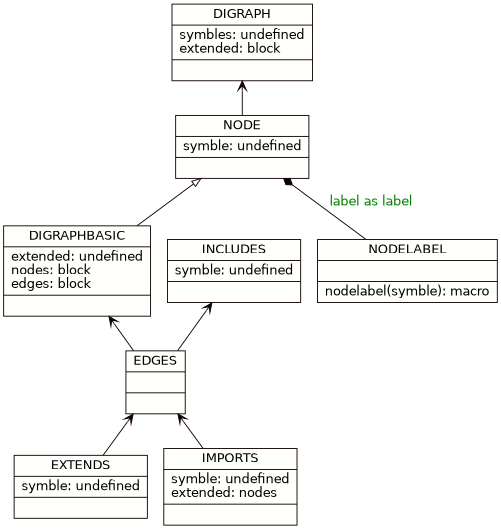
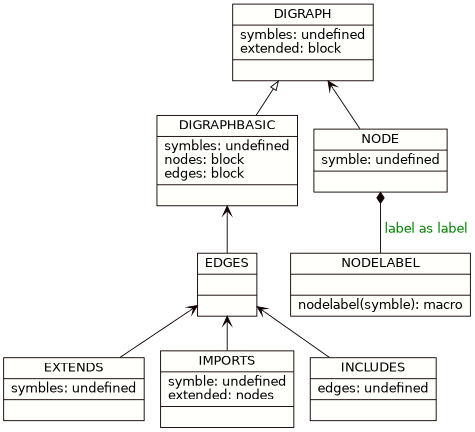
(165, 205) -> (265, 102)
(77, 257) -> (227, 146)
(234, 271) -> (373, 389)
(192, 331) -> (297, 335)
(81, 486) -> (74, 389)
